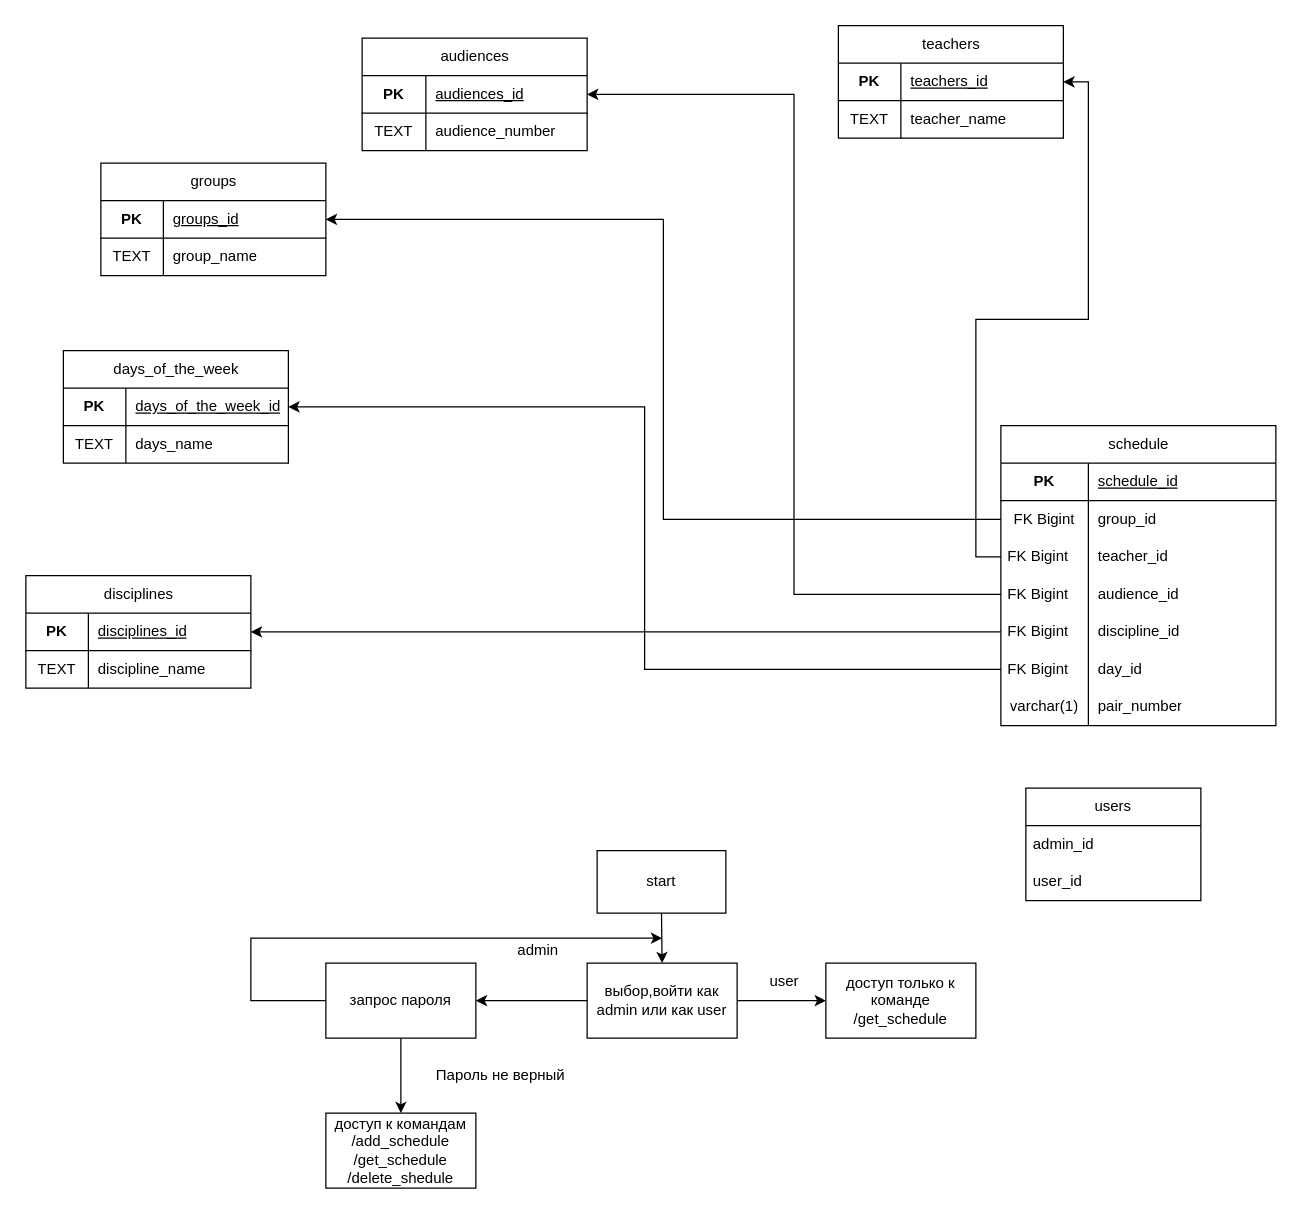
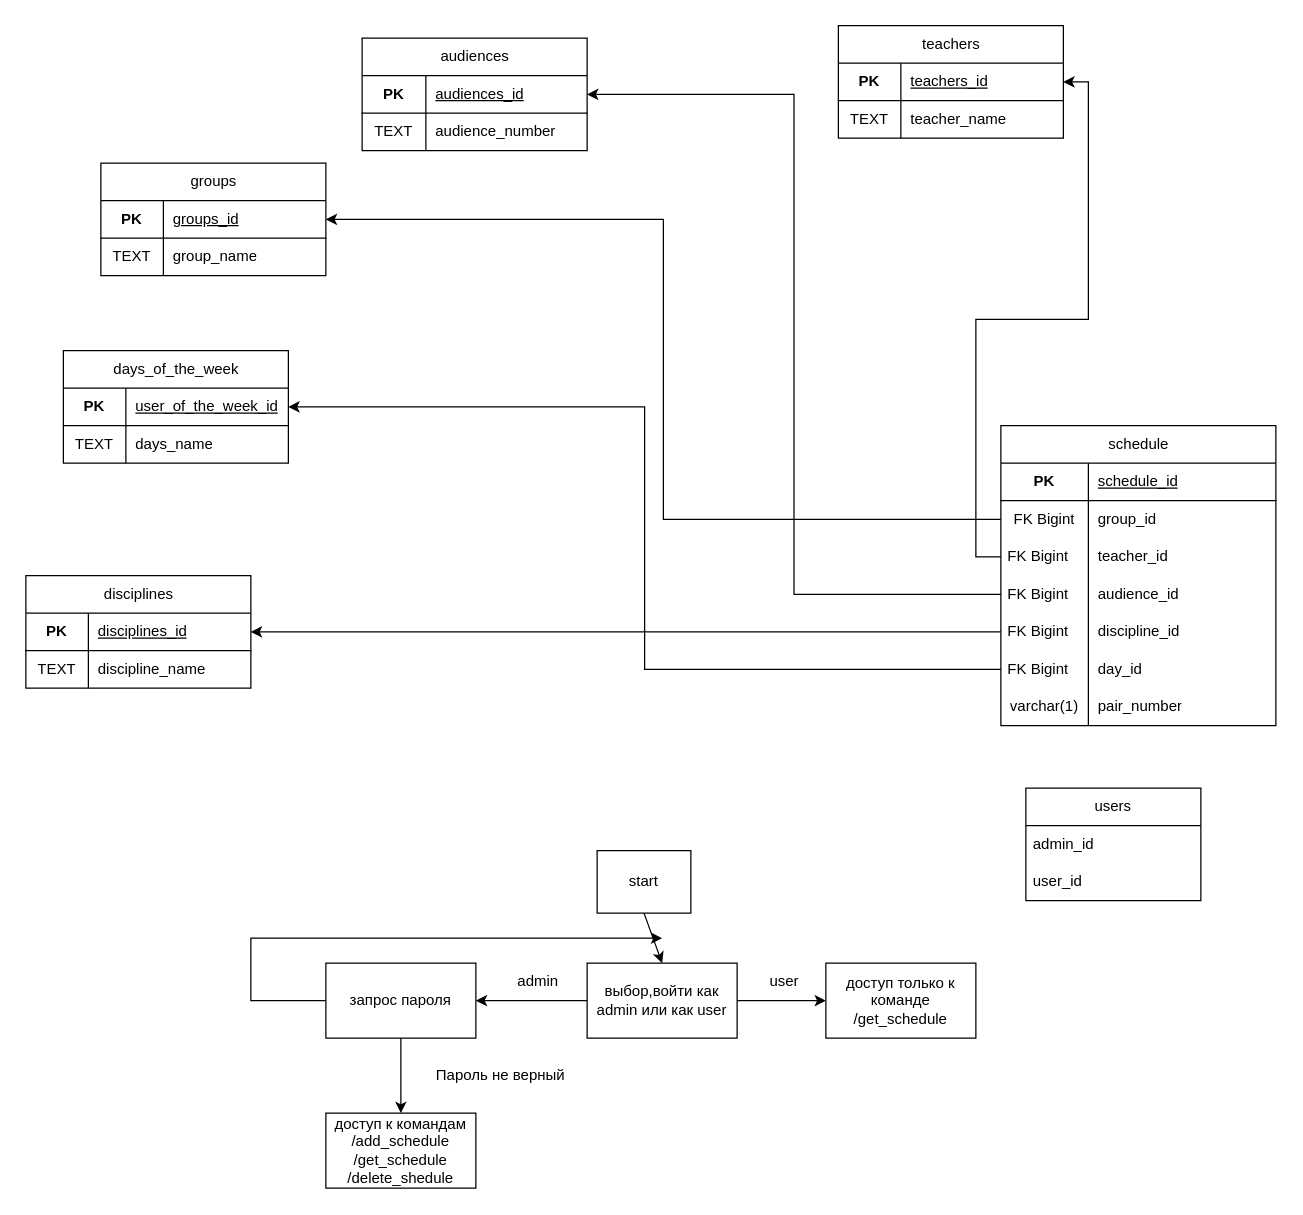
(212, 407) -> (212, 407)
(661, 882) -> (644, 882)
(538, 951) -> (538, 982)
